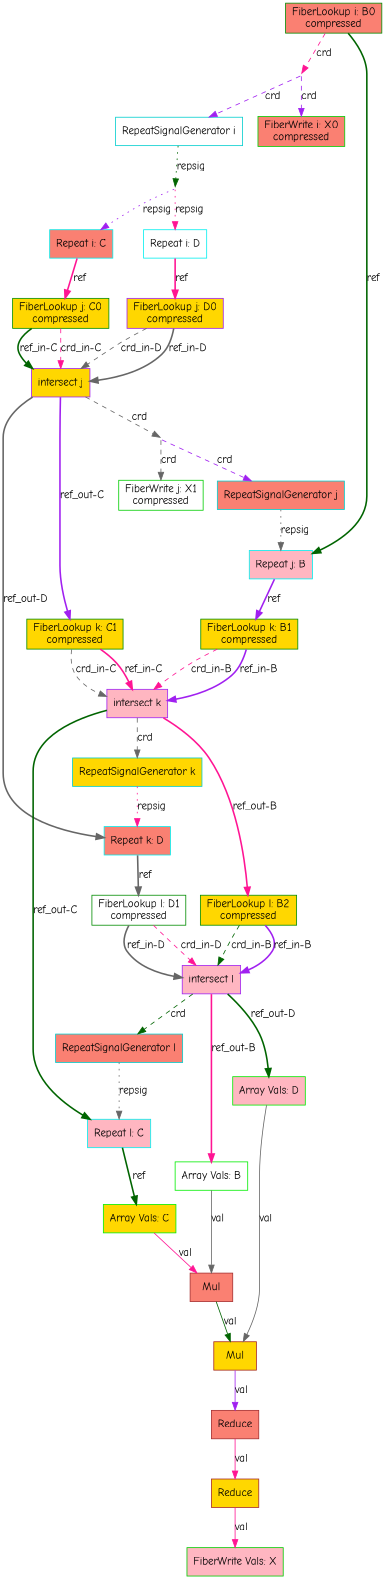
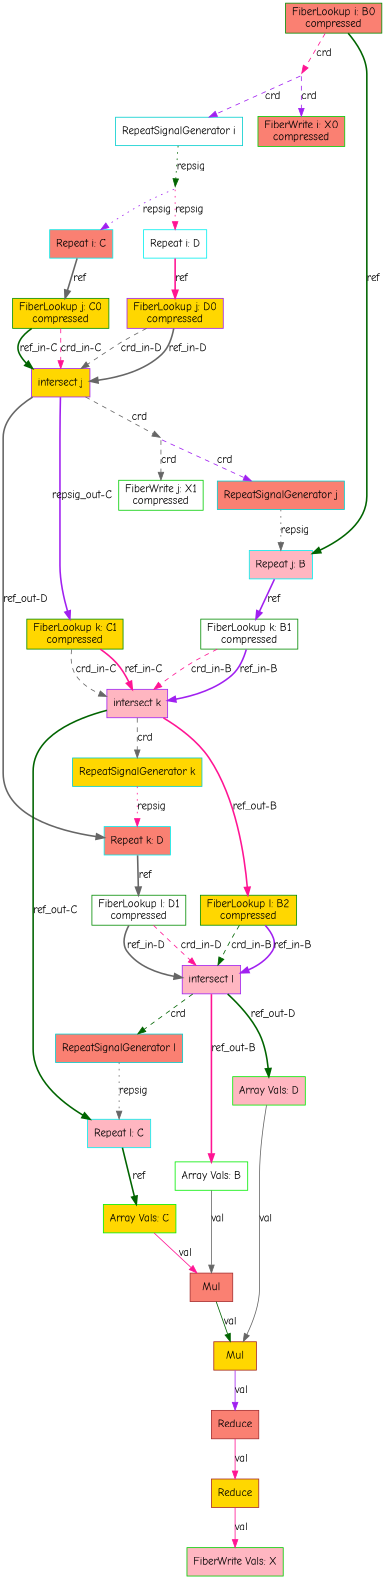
(72, 274) -> (72, 274)
(82, 495) -> (82, 495)
(249, 634) -> (249, 634)
